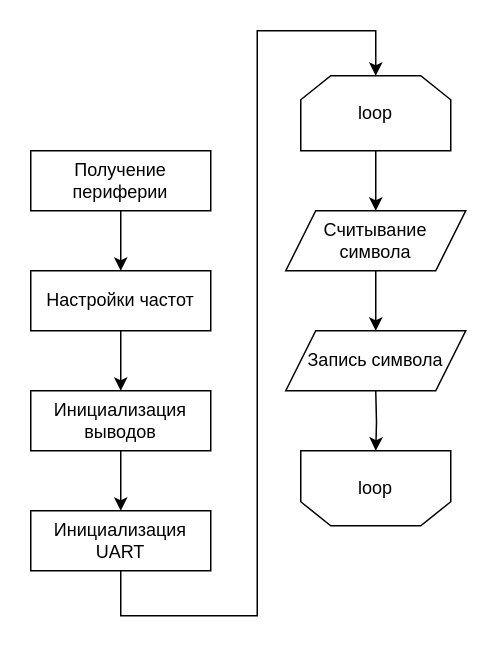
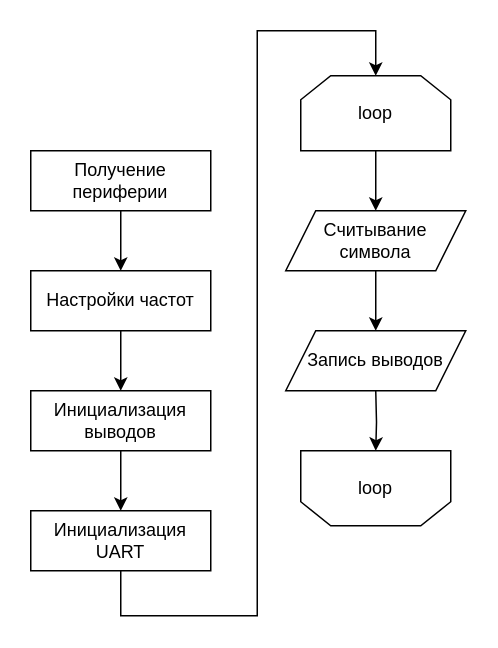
(376, 361) -> (376, 361)
